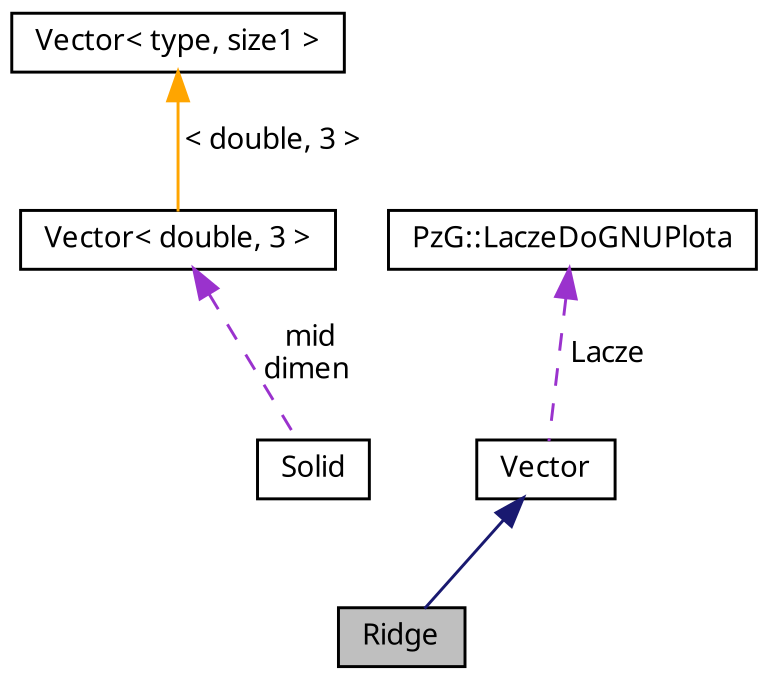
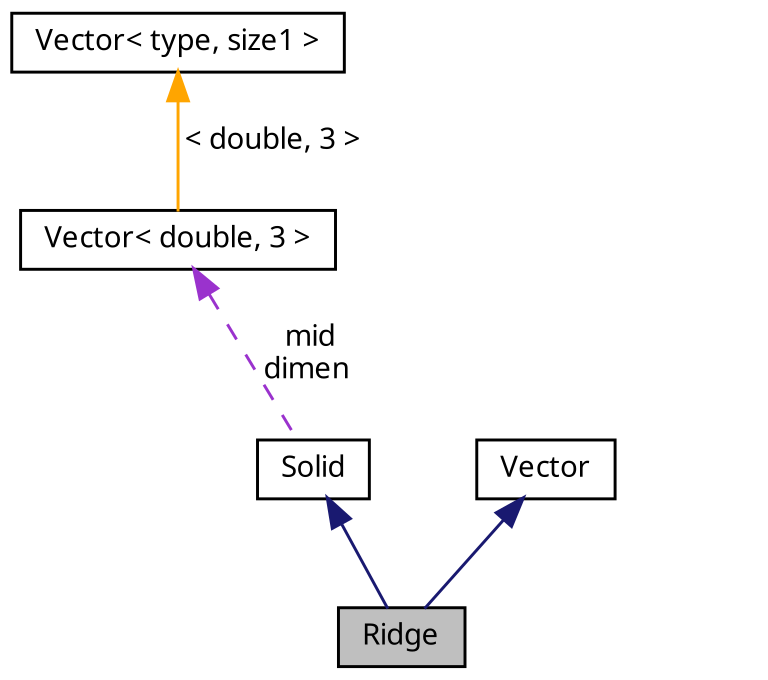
(572, 240) -> none
none -> (365, 566)
